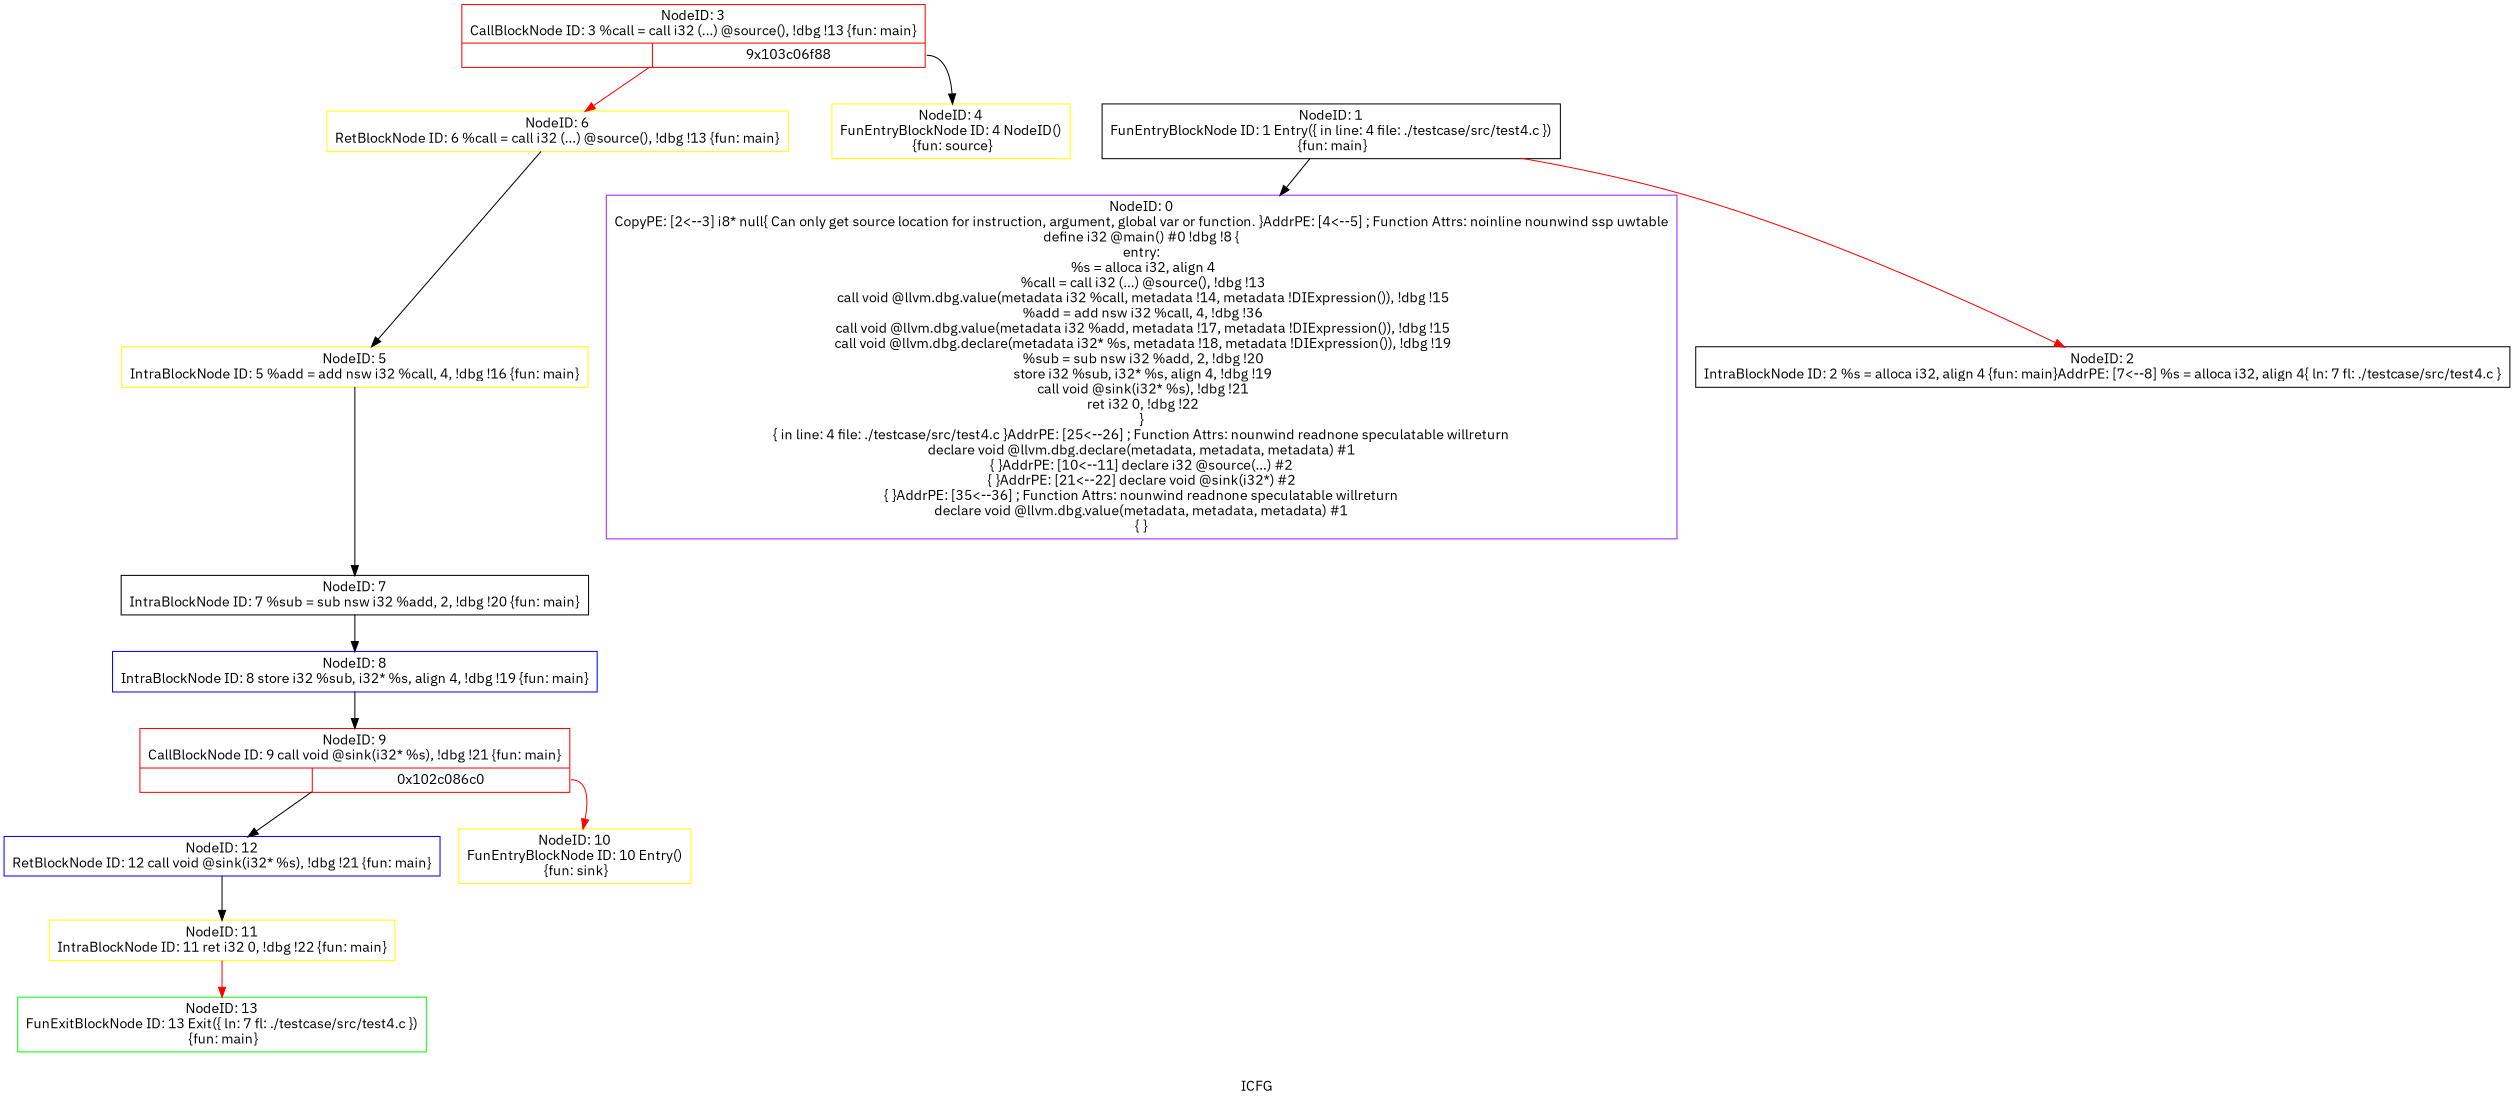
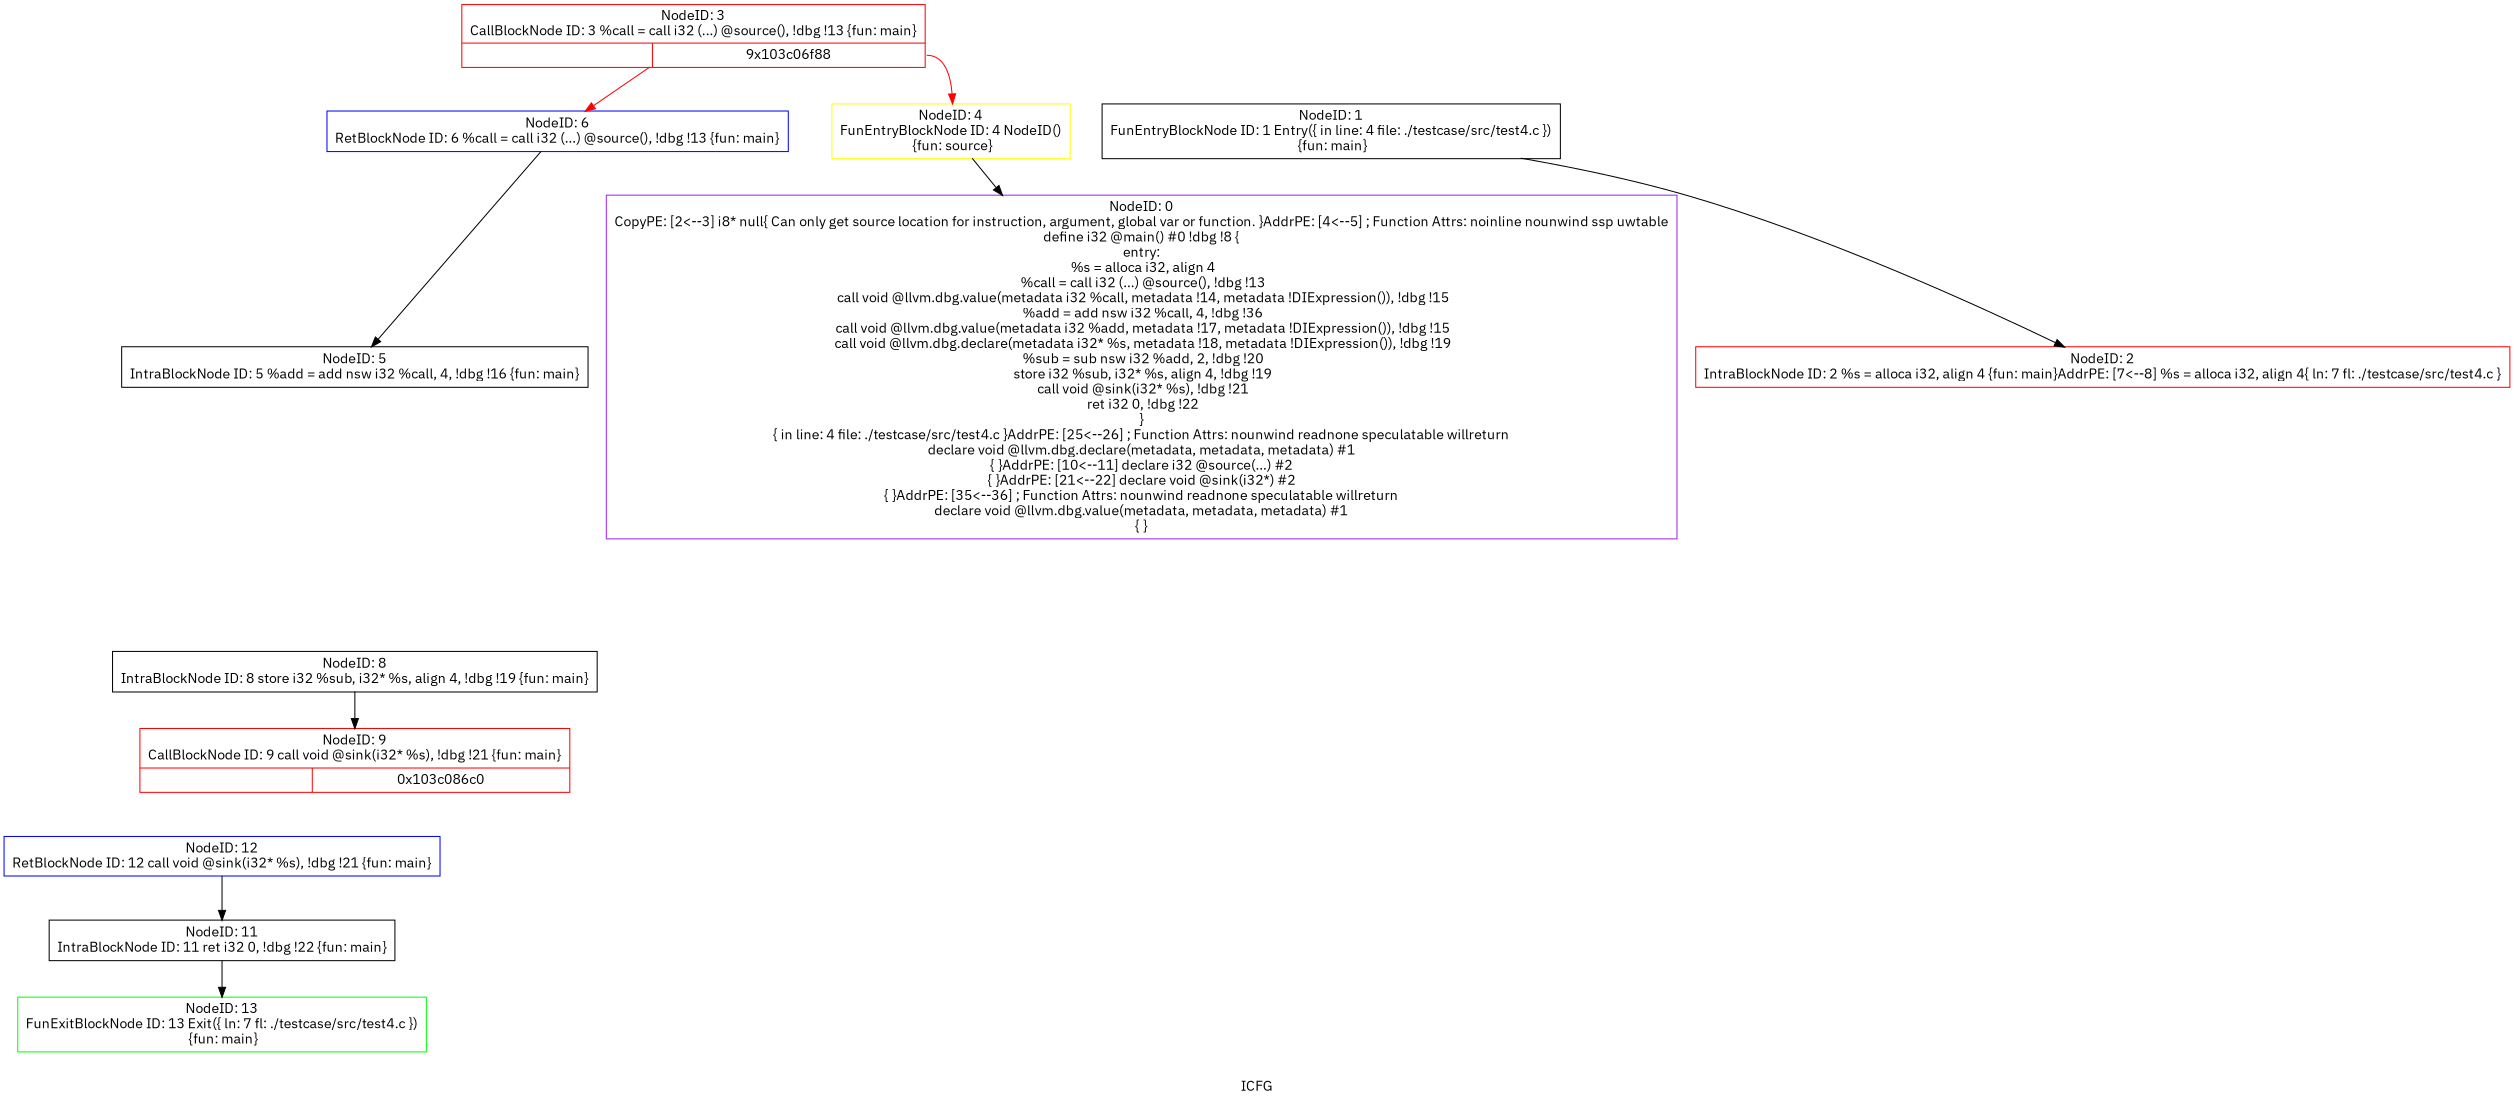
(946, 69) -> (946, 69)
(558, 131) -> (558, 131)
(1298, 173) -> (984, 173)
(1795, 231) -> (1795, 231)
(355, 367) -> (355, 367)
(2103, 367) -> (2103, 367)
(355, 595) -> none
(355, 672) -> (355, 672)
(441, 780) -> (441, 780)
(284, 811) -> none
(575, 856) -> none
(222, 940) -> (222, 940)
(222, 974) -> (222, 974)
